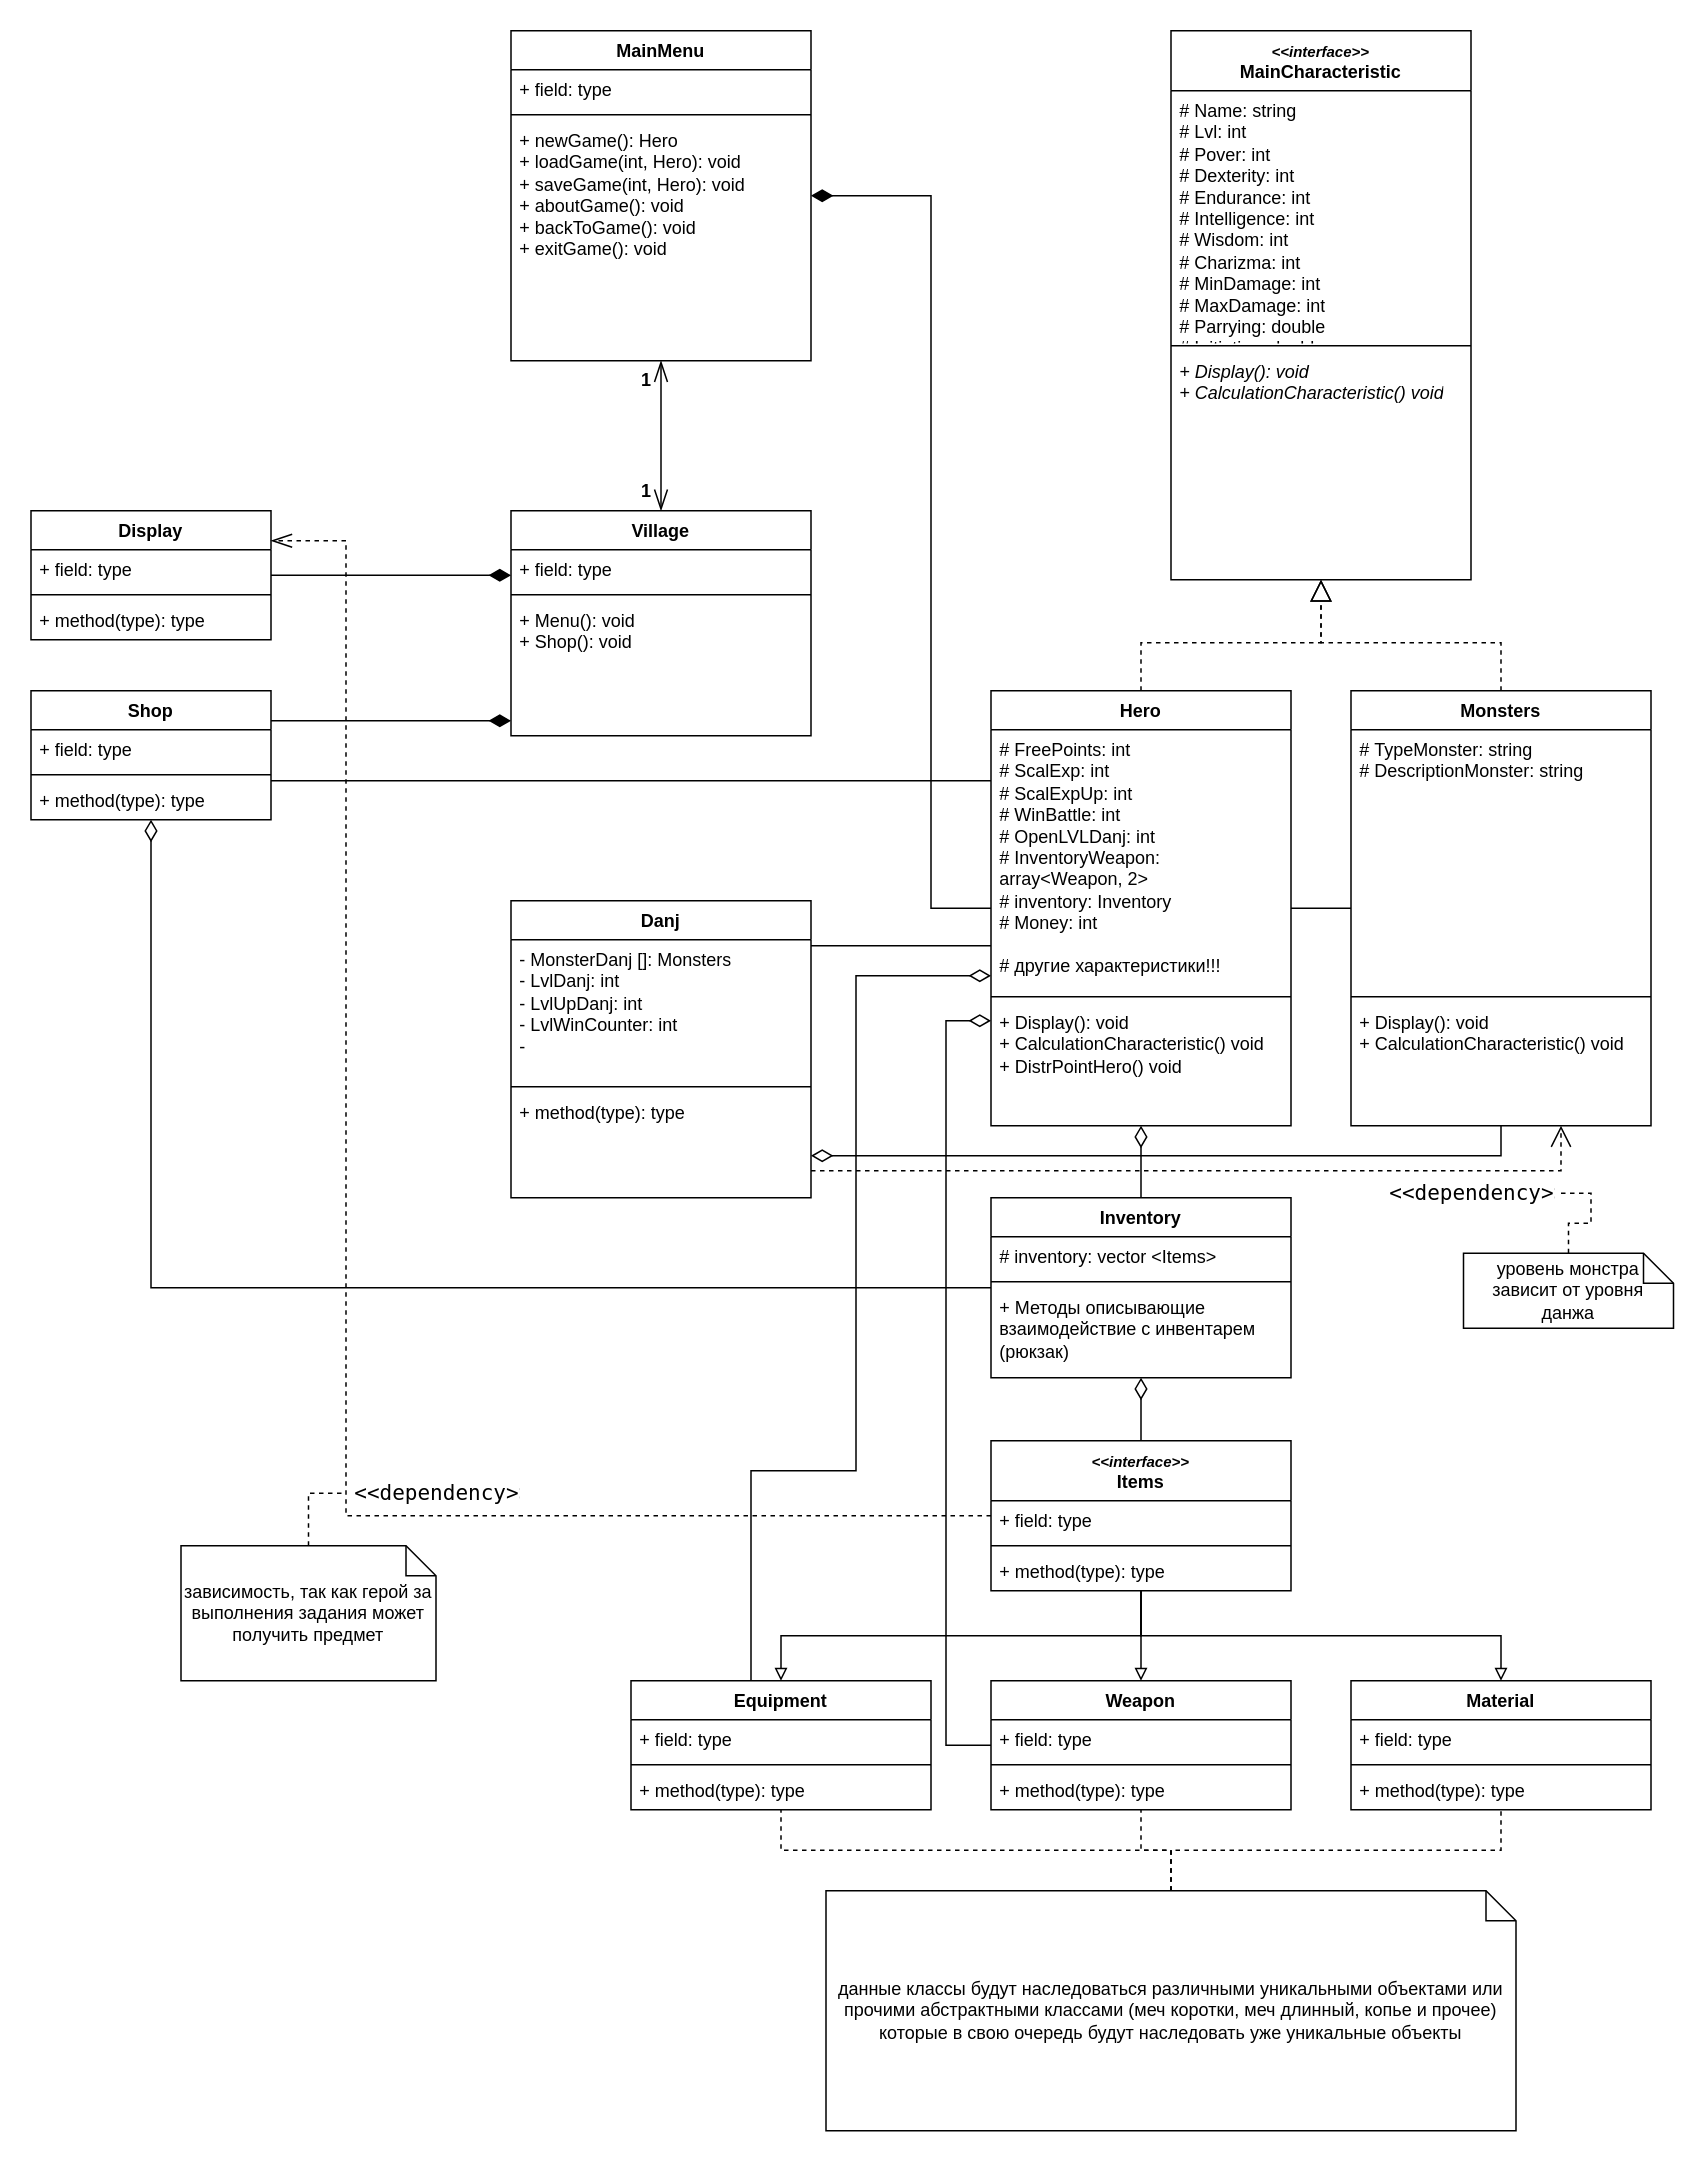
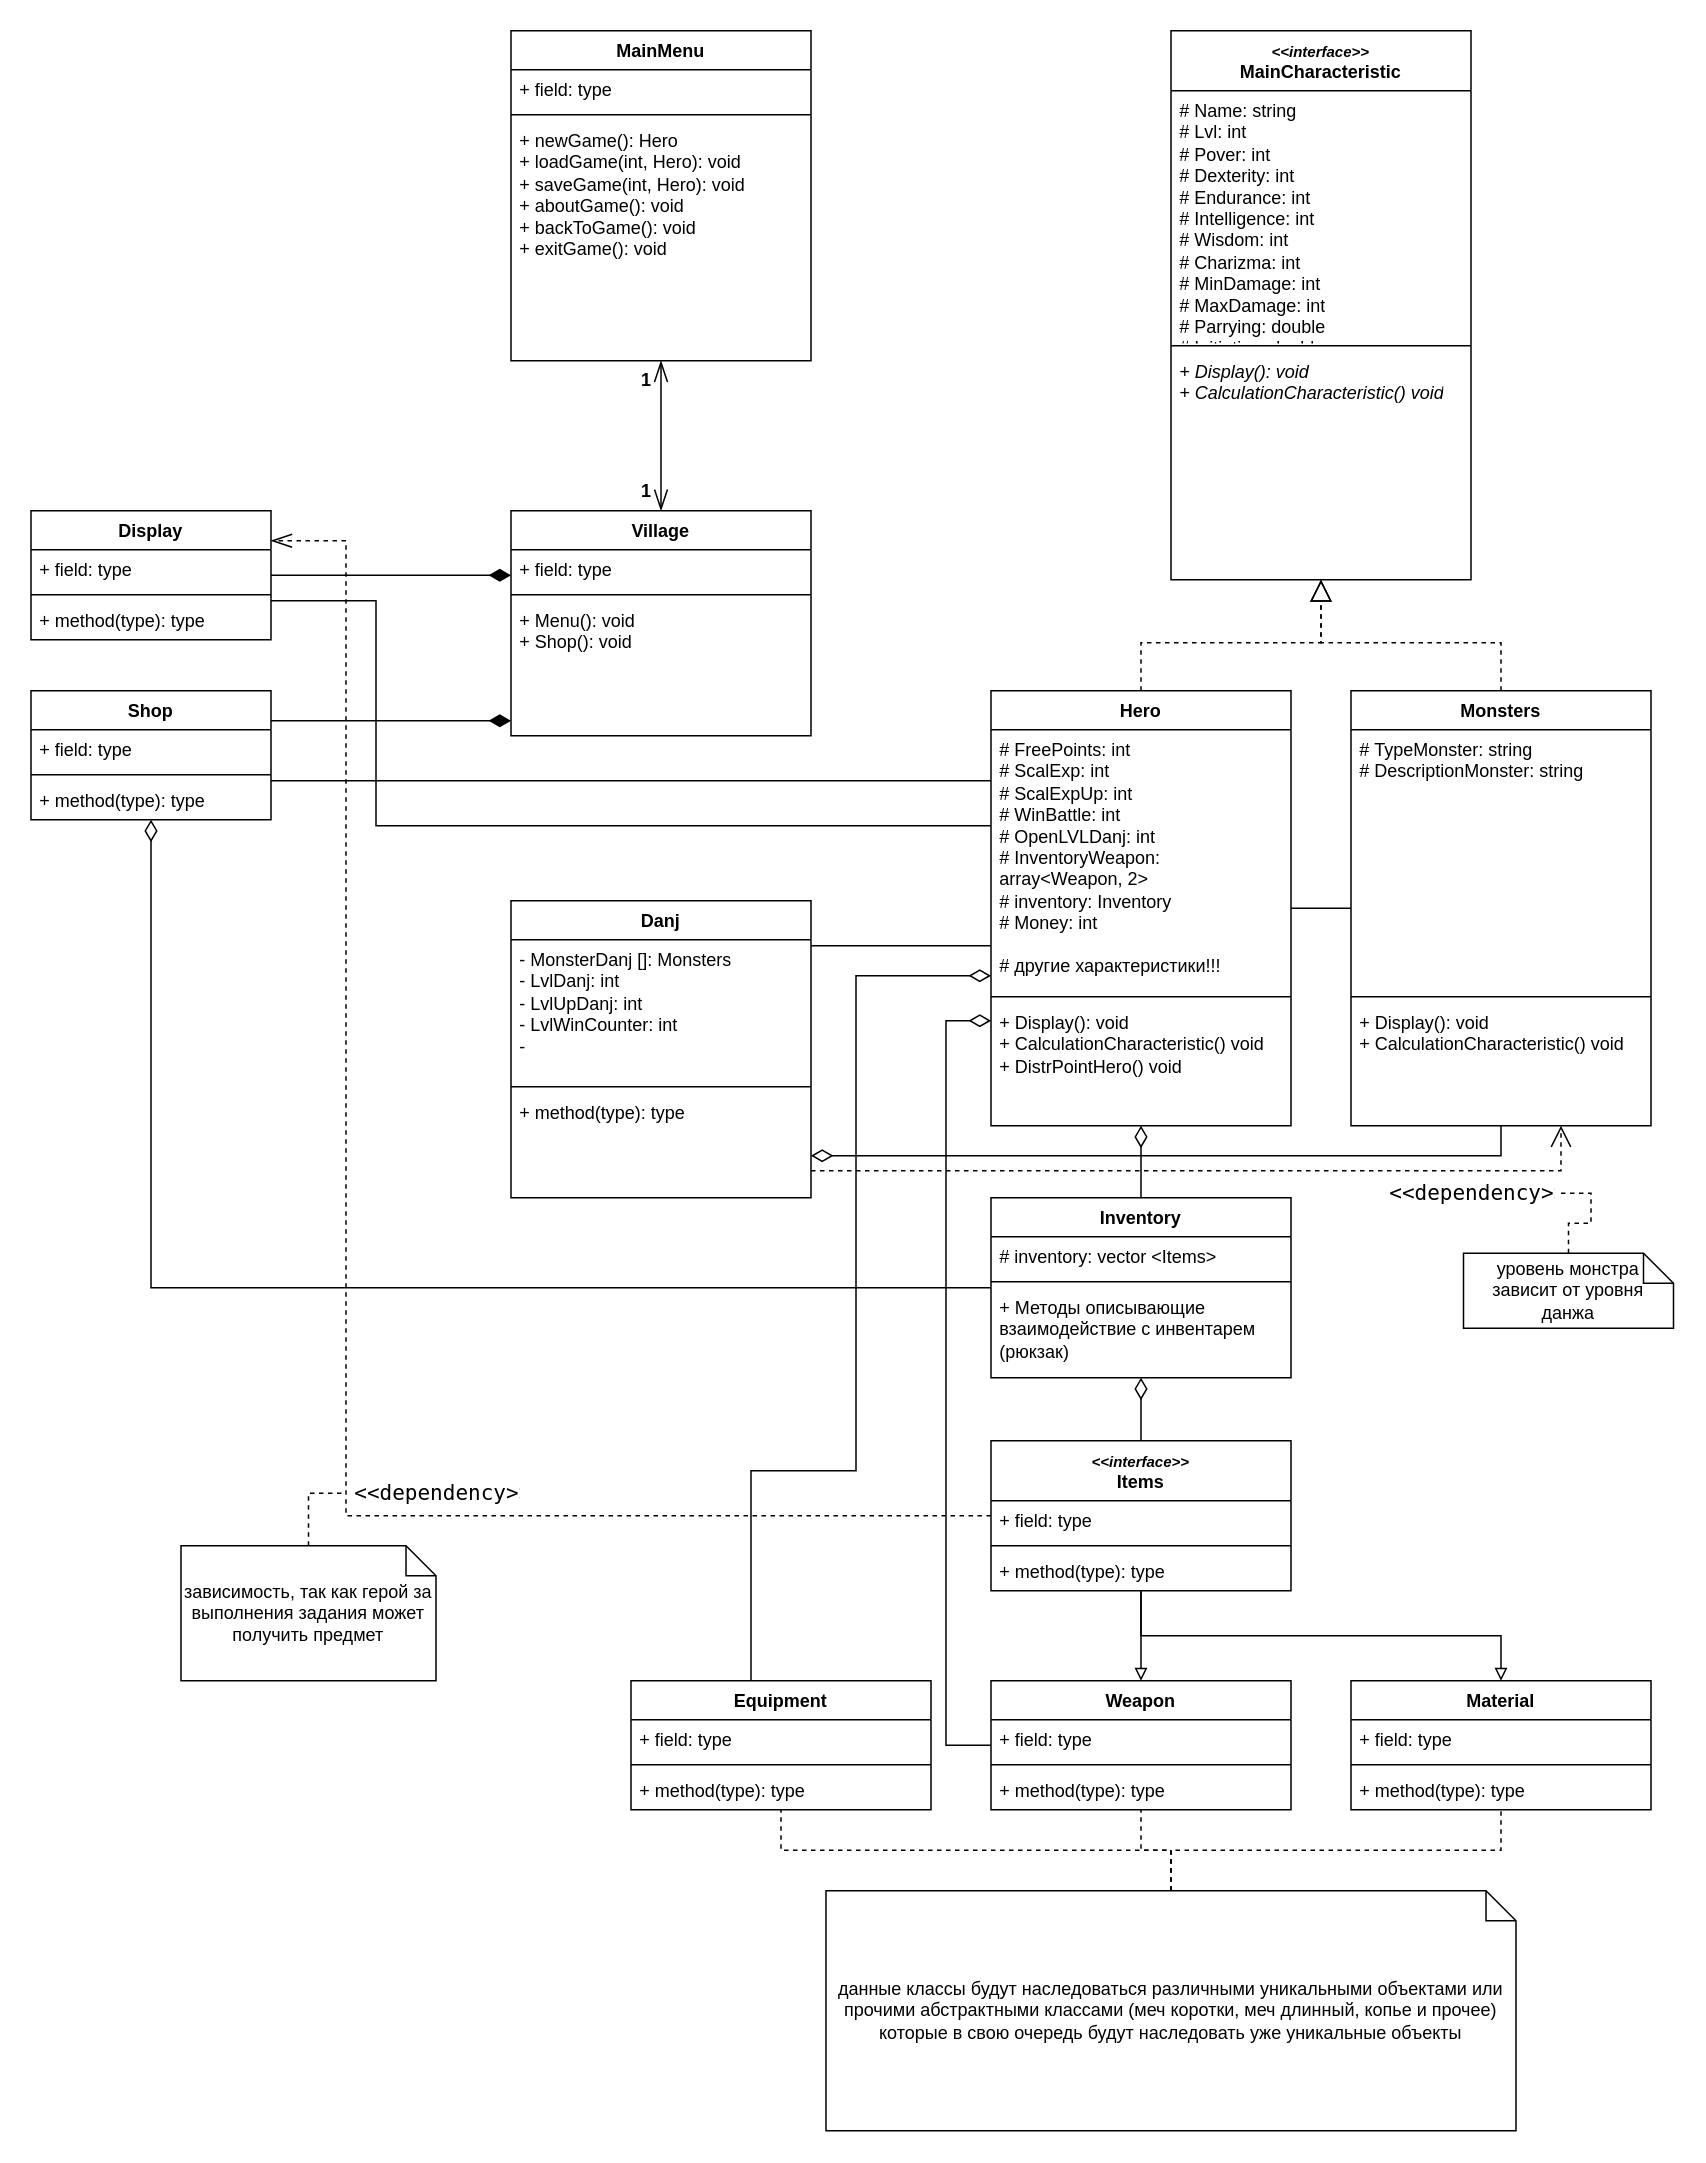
(931, 531) -> none
none -> (518, 826)
(942, 1636) -> none
